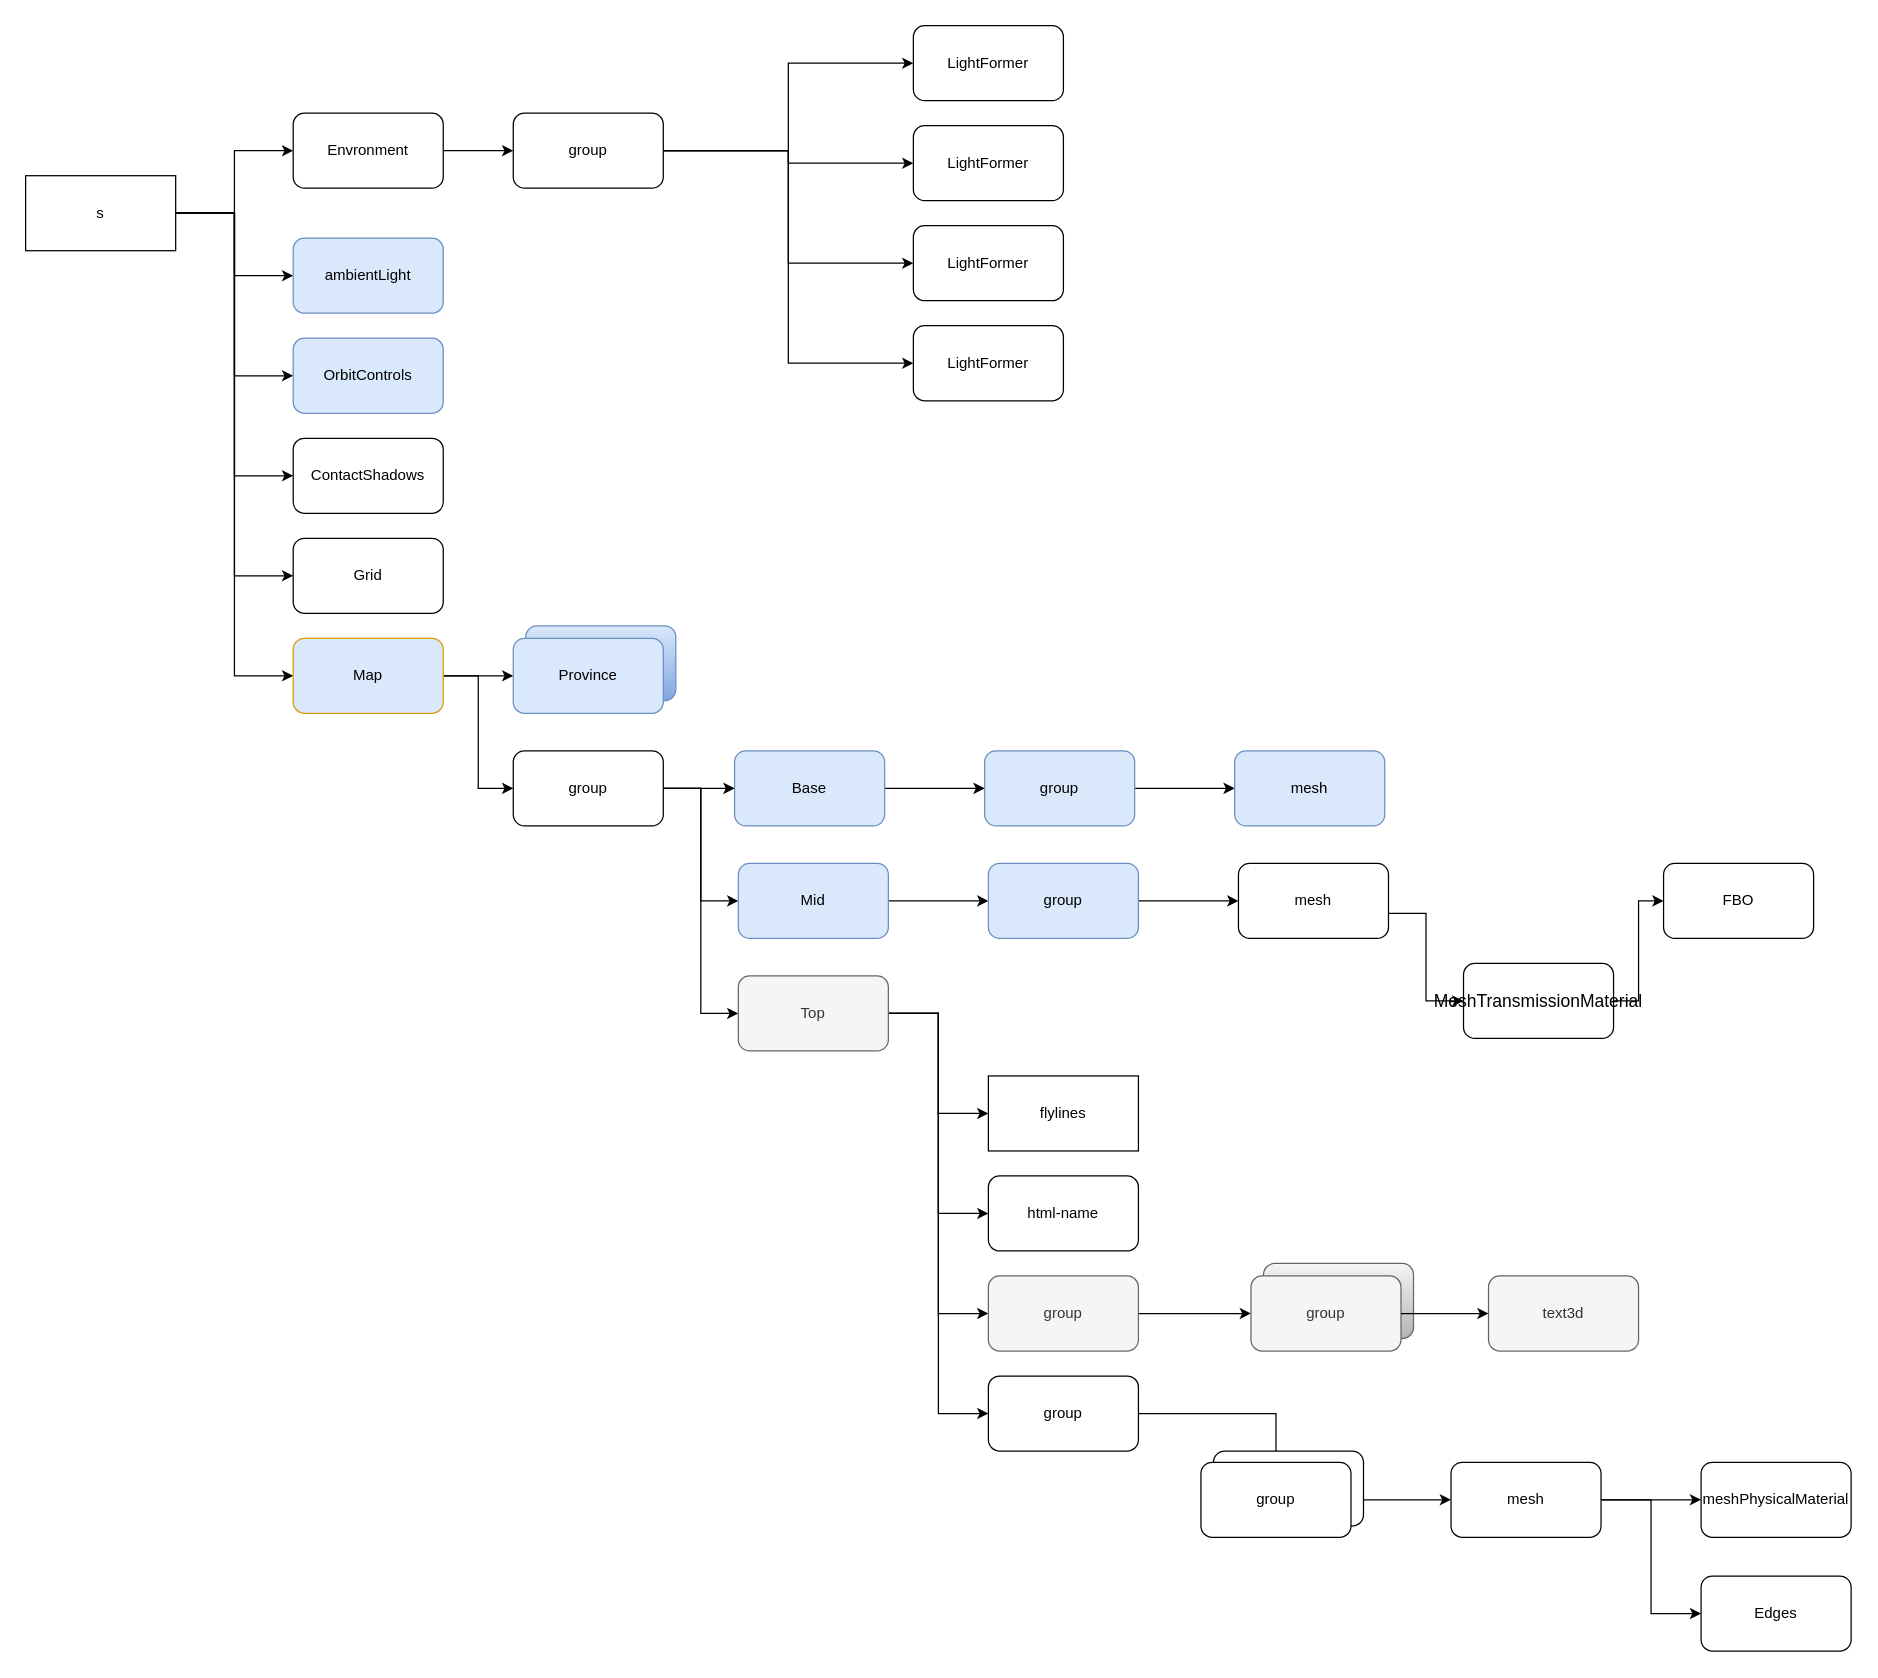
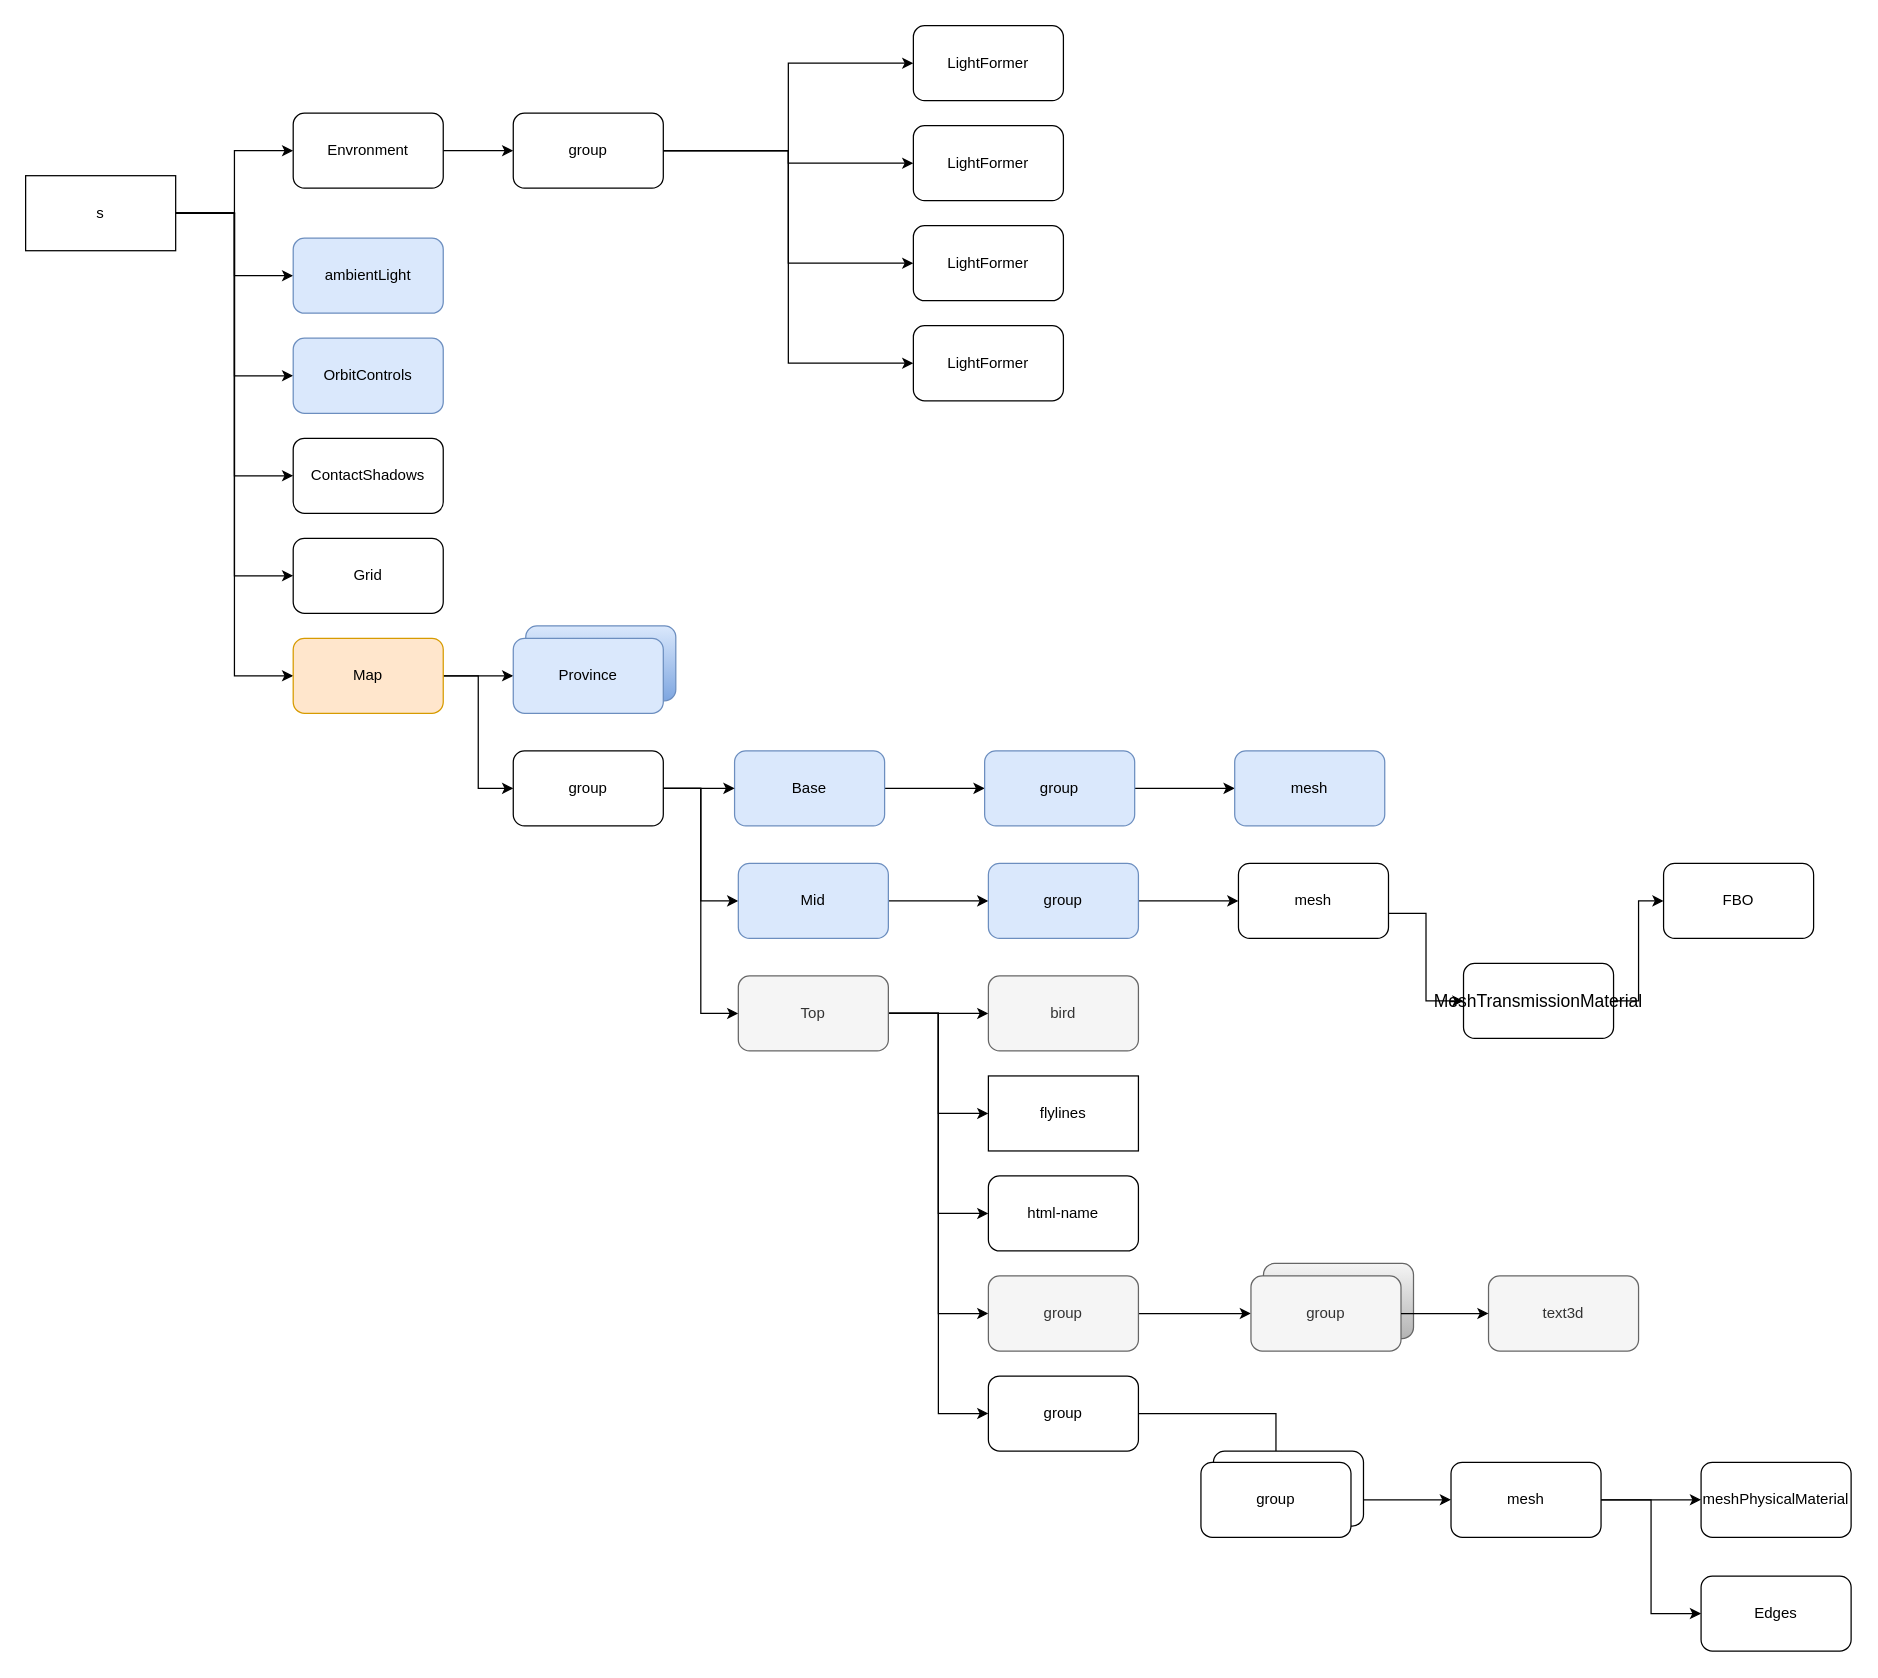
(368, 676) -> (368, 676)
none -> (960, 1013)
none -> (1063, 1013)
